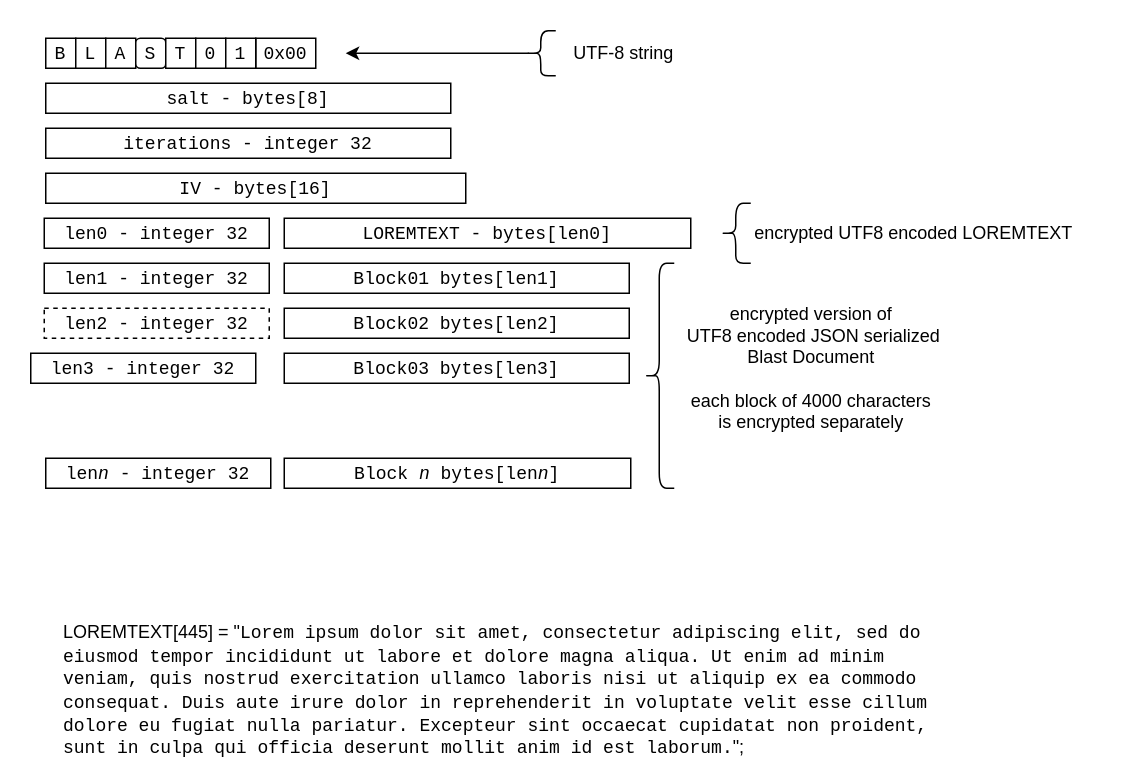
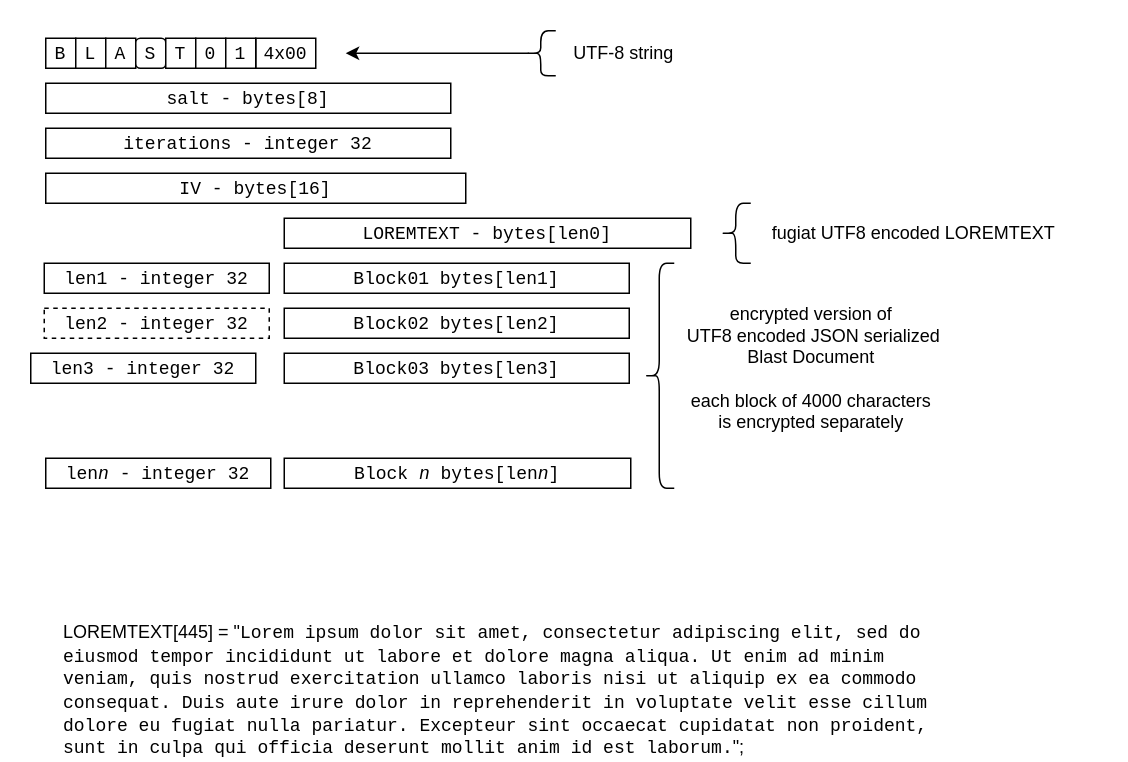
(286, 53) -> (286, 53)
(157, 233) -> none
(917, 233) -> (917, 233)
